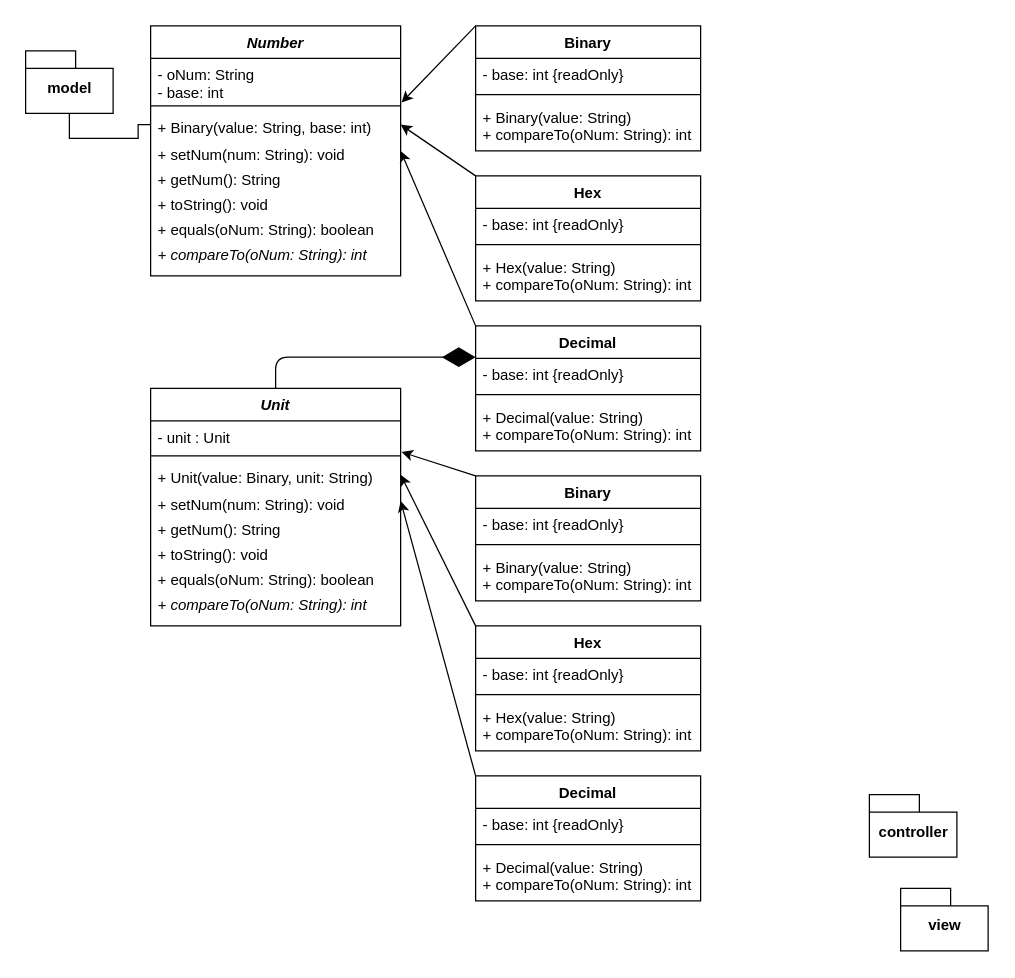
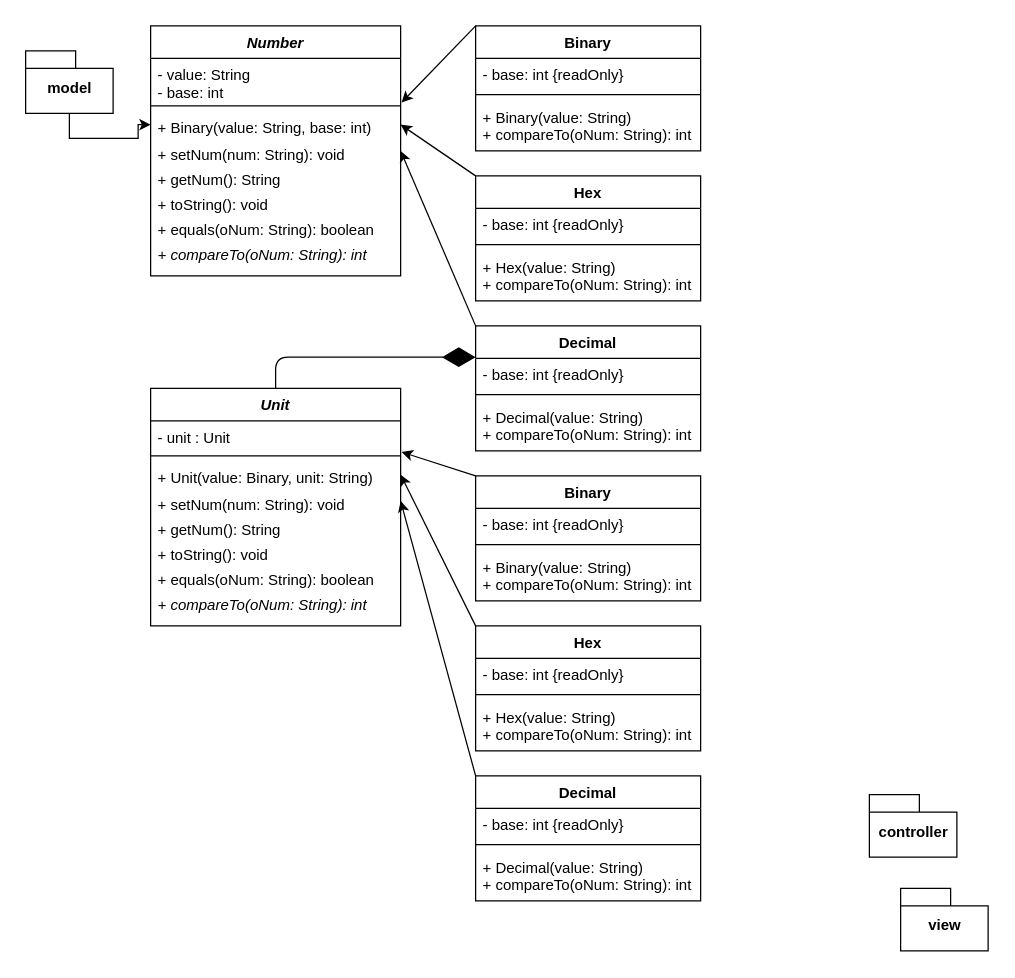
(209, 75) -> (211, 75)
(139, 124) -> (138, 126)
